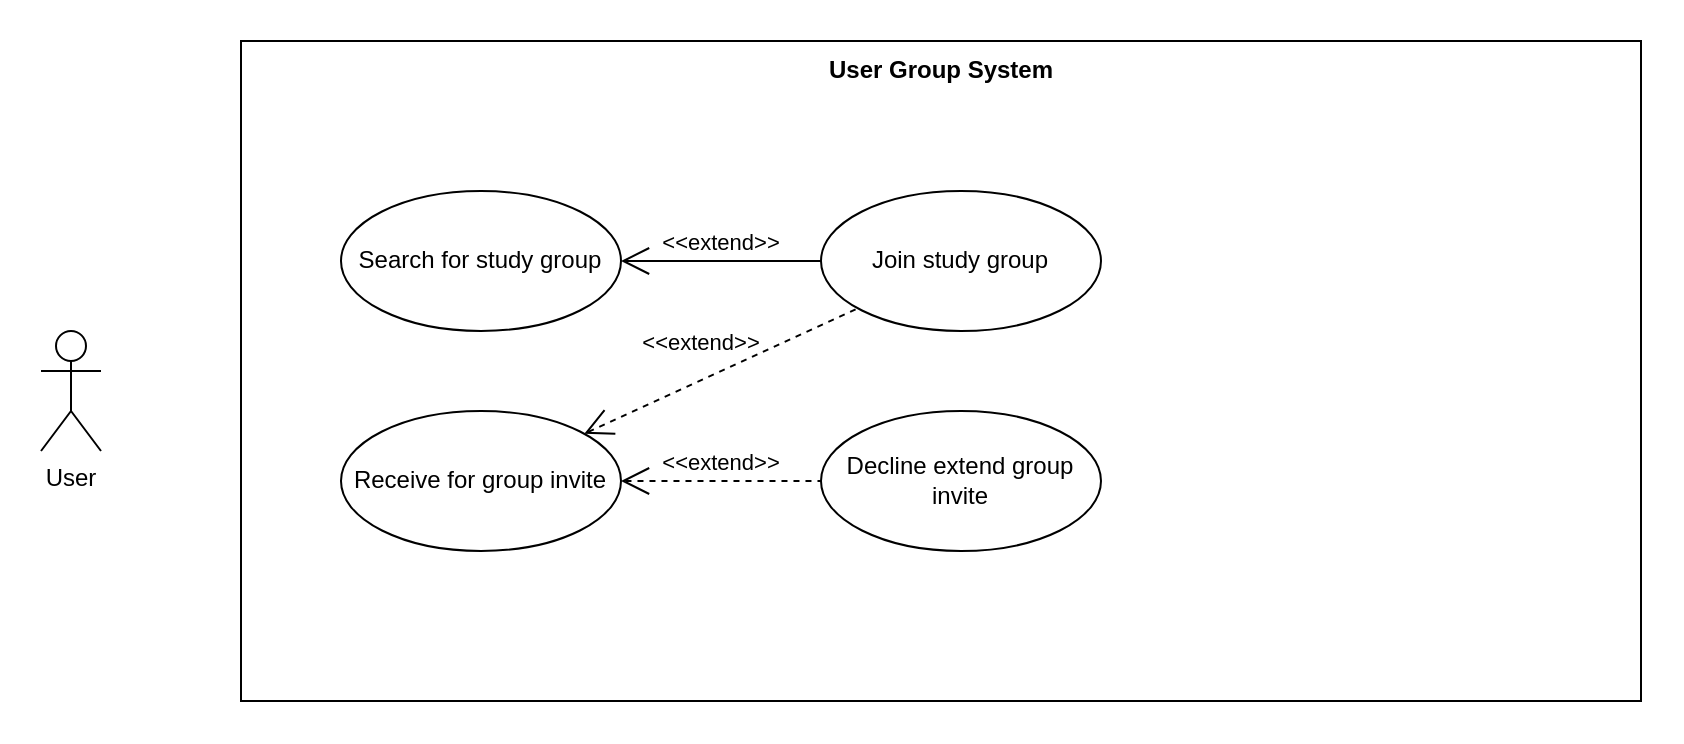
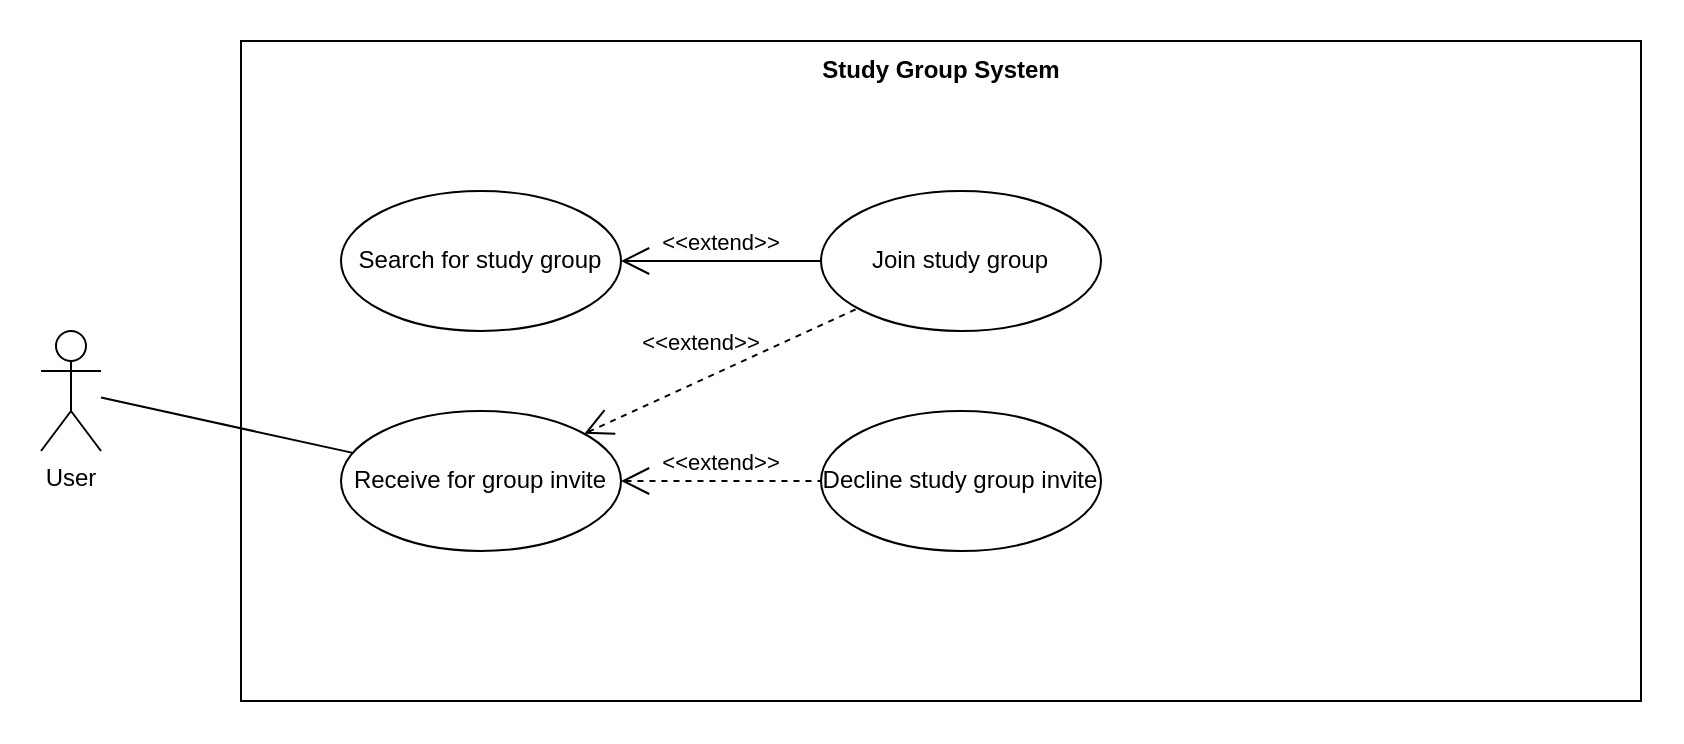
(942, 71) -> (942, 71)
none -> (226, 425)
(961, 481) -> (961, 481)
